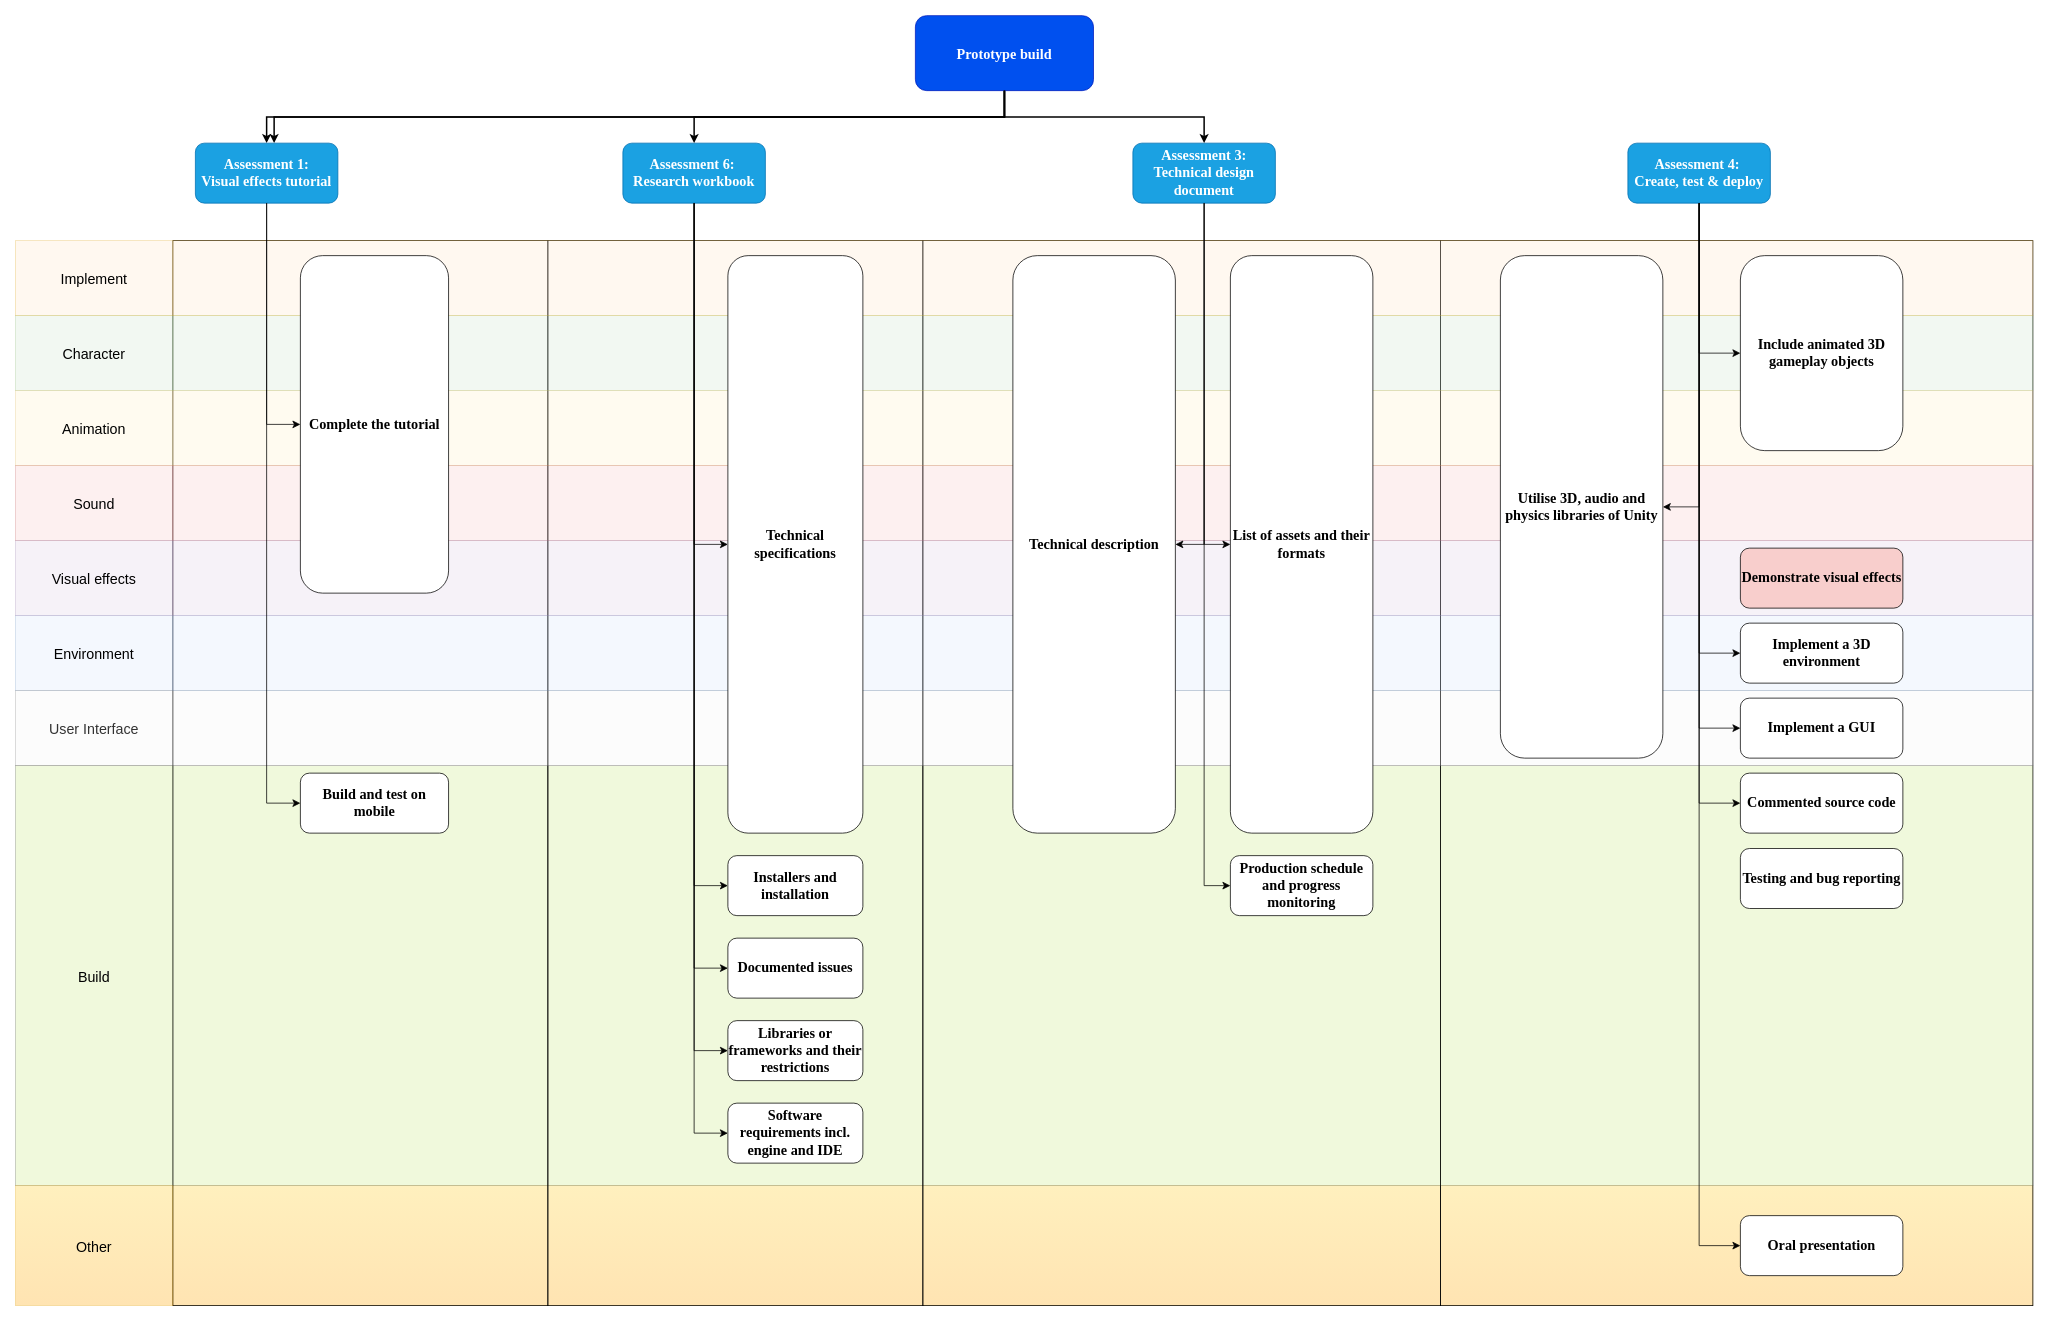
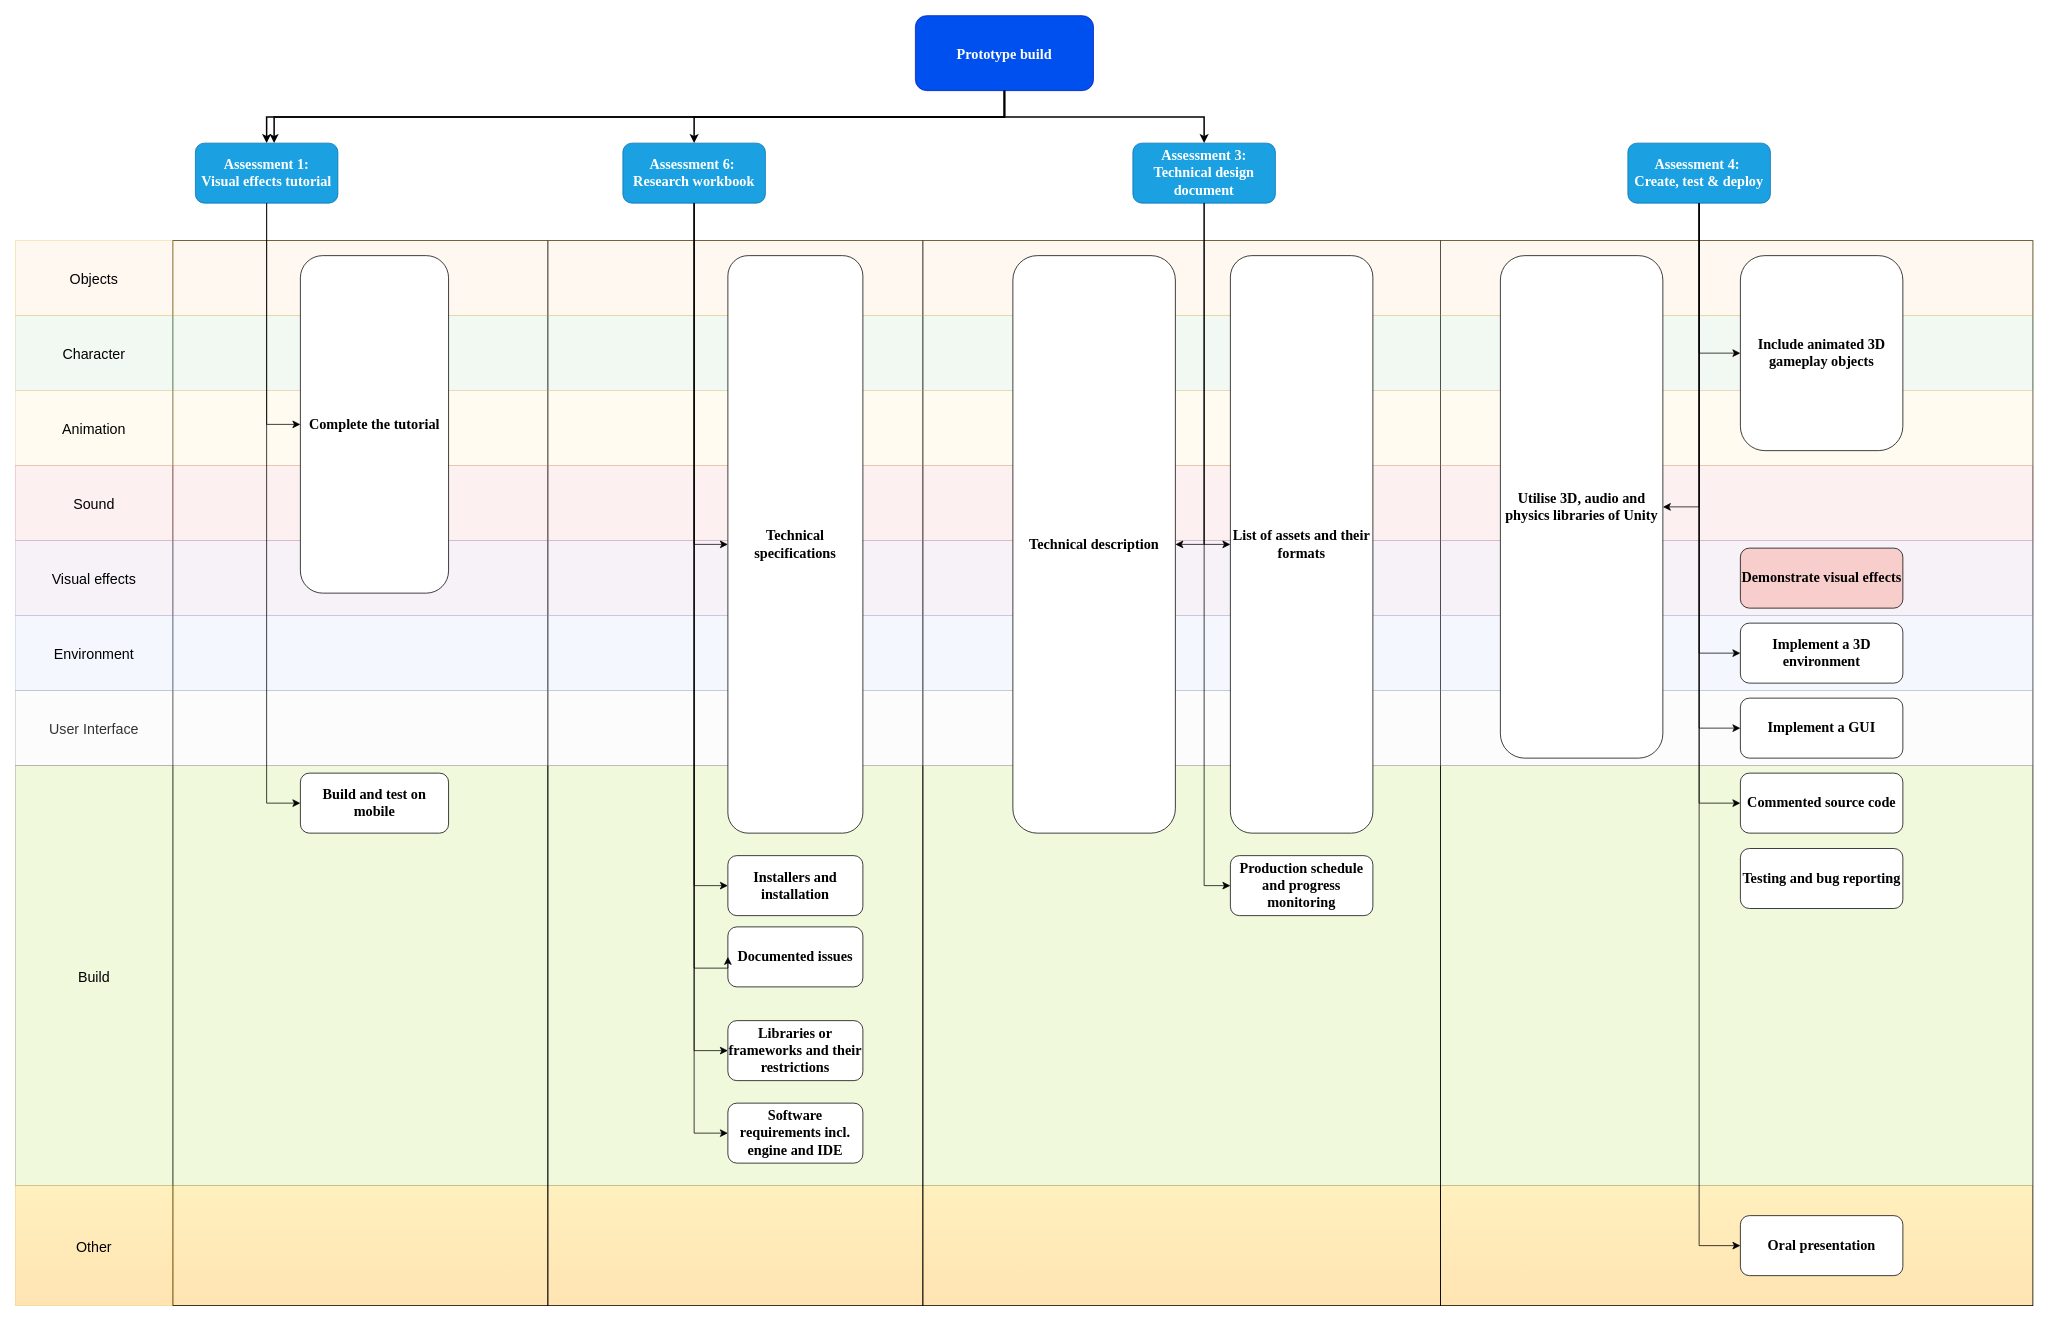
(94, 279) -> (94, 279)
(795, 968) -> (795, 957)
